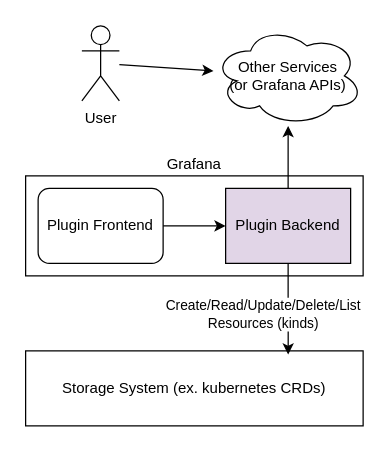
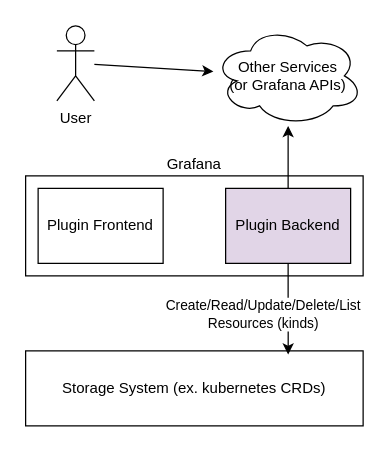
(101, 63) -> (76, 63)
(101, 226) -> (101, 226)
(190, 226) -> none
